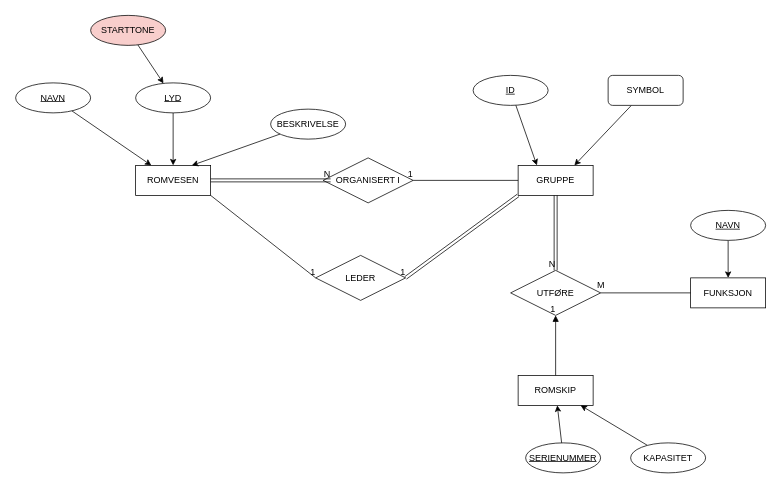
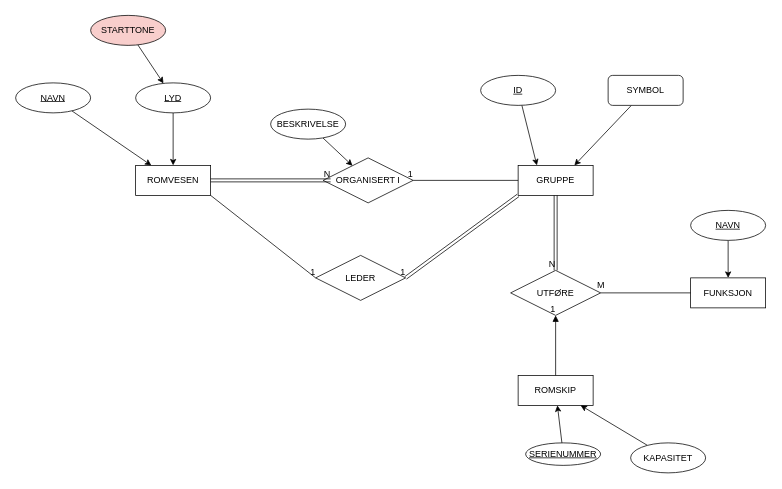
(510, 90) -> (518, 90)
(238, 149) -> (335, 150)
(563, 458) -> (563, 454)
